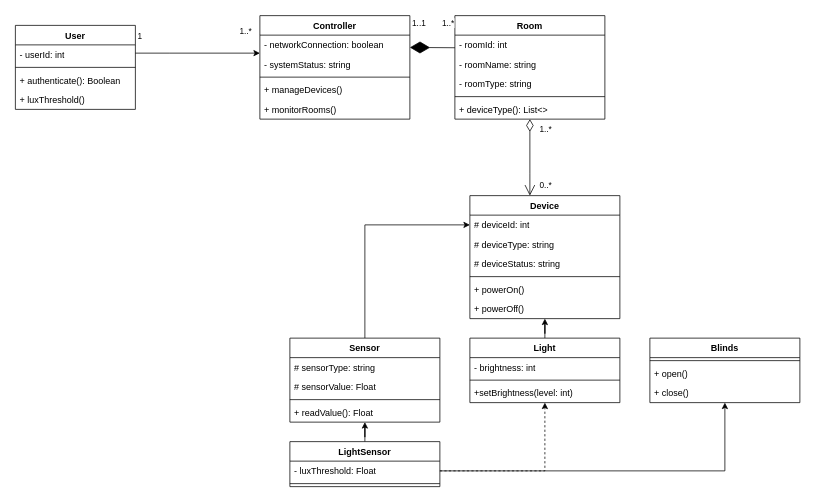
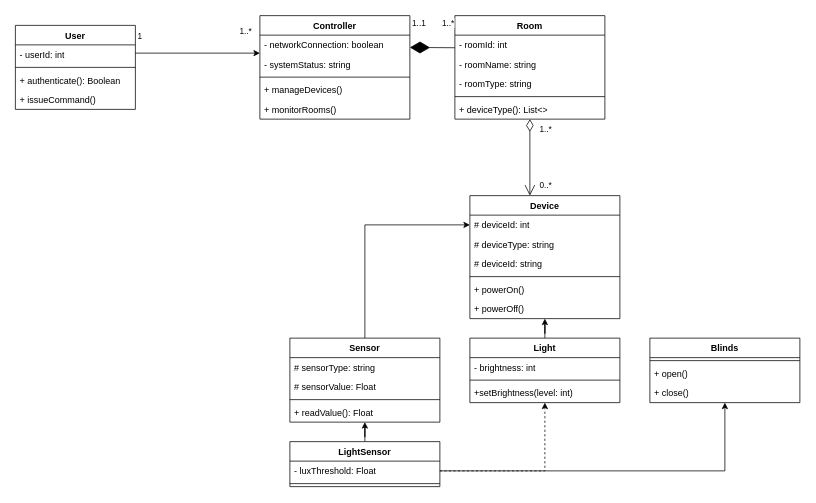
(57, 100) -> (58, 100)
(524, 265) -> (514, 265)
